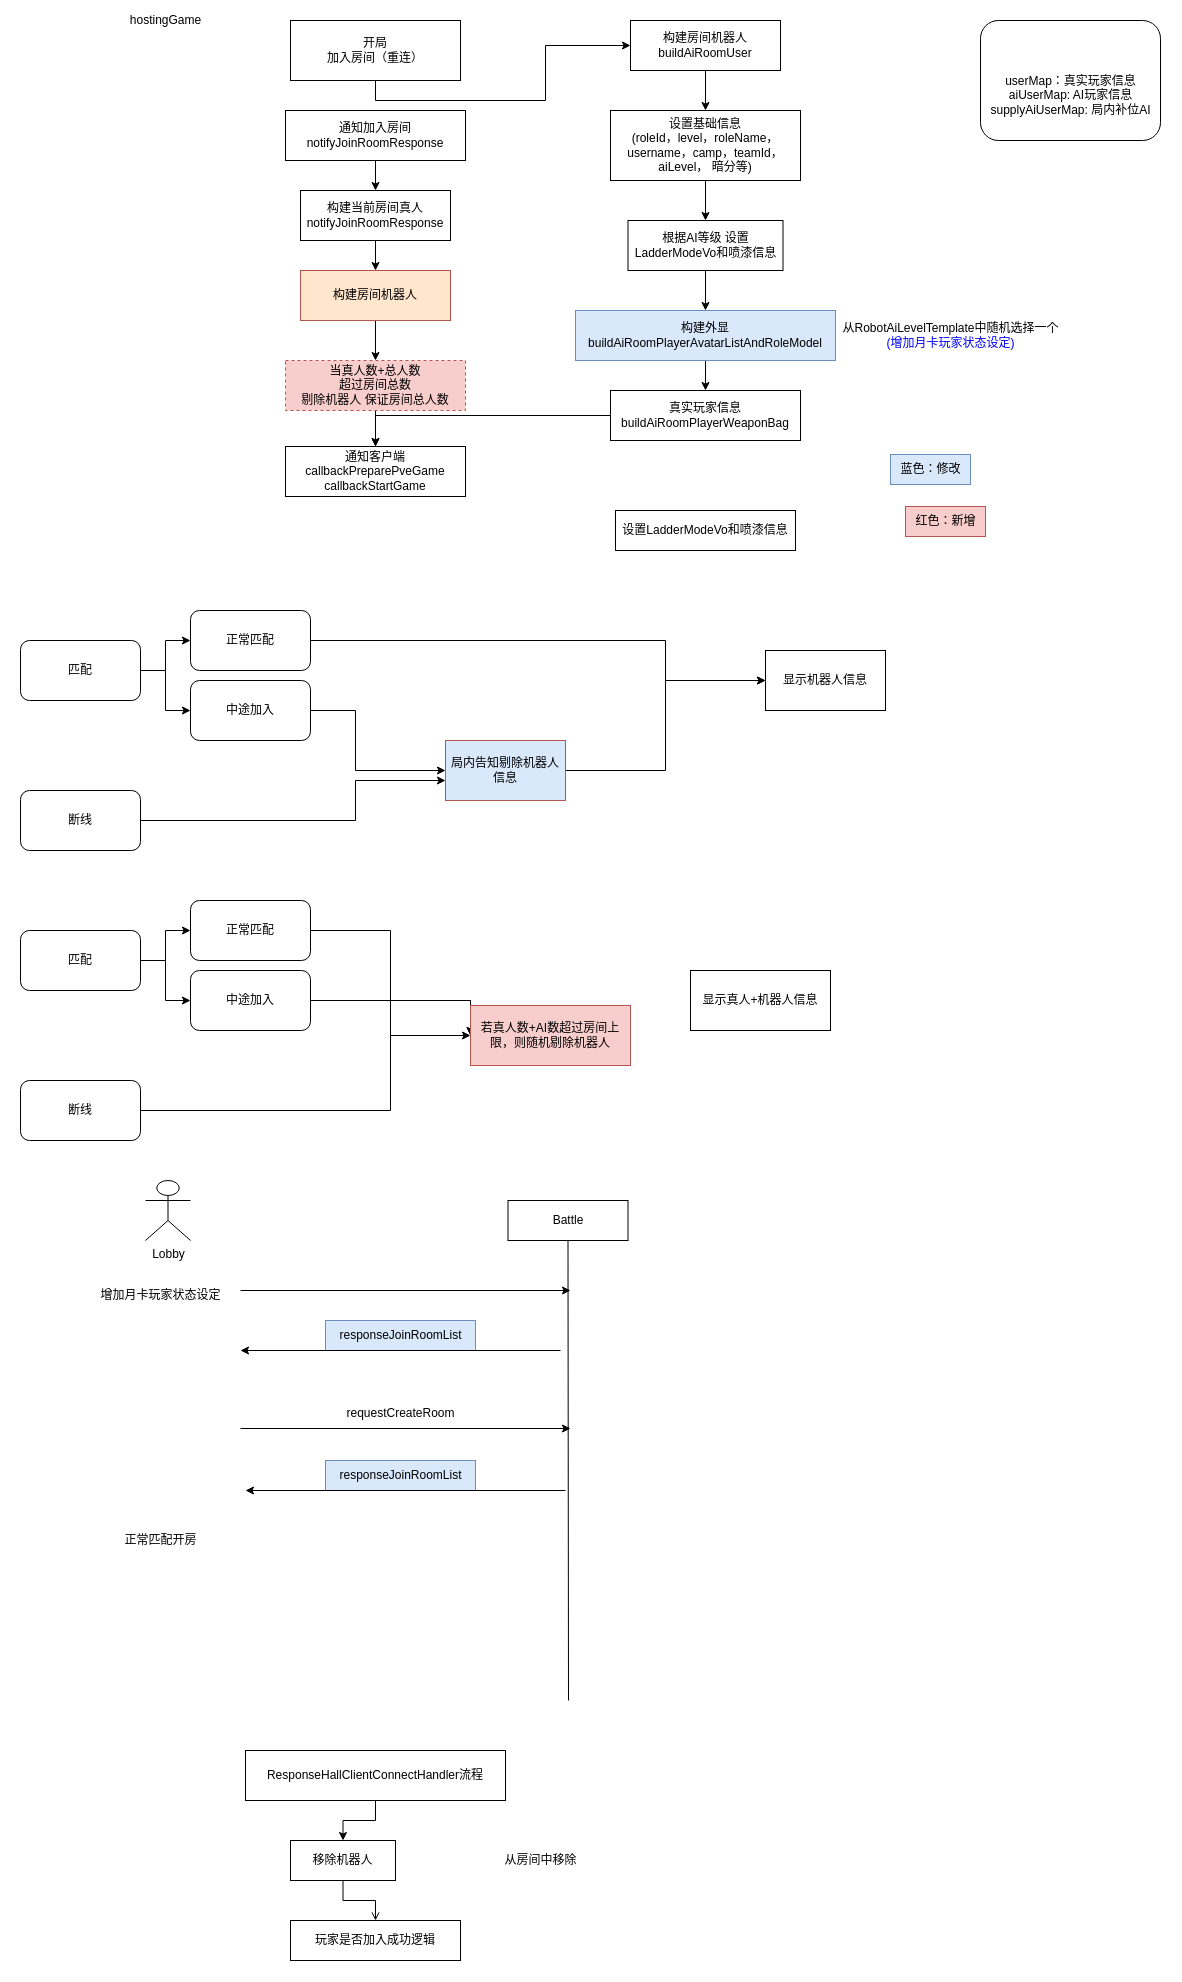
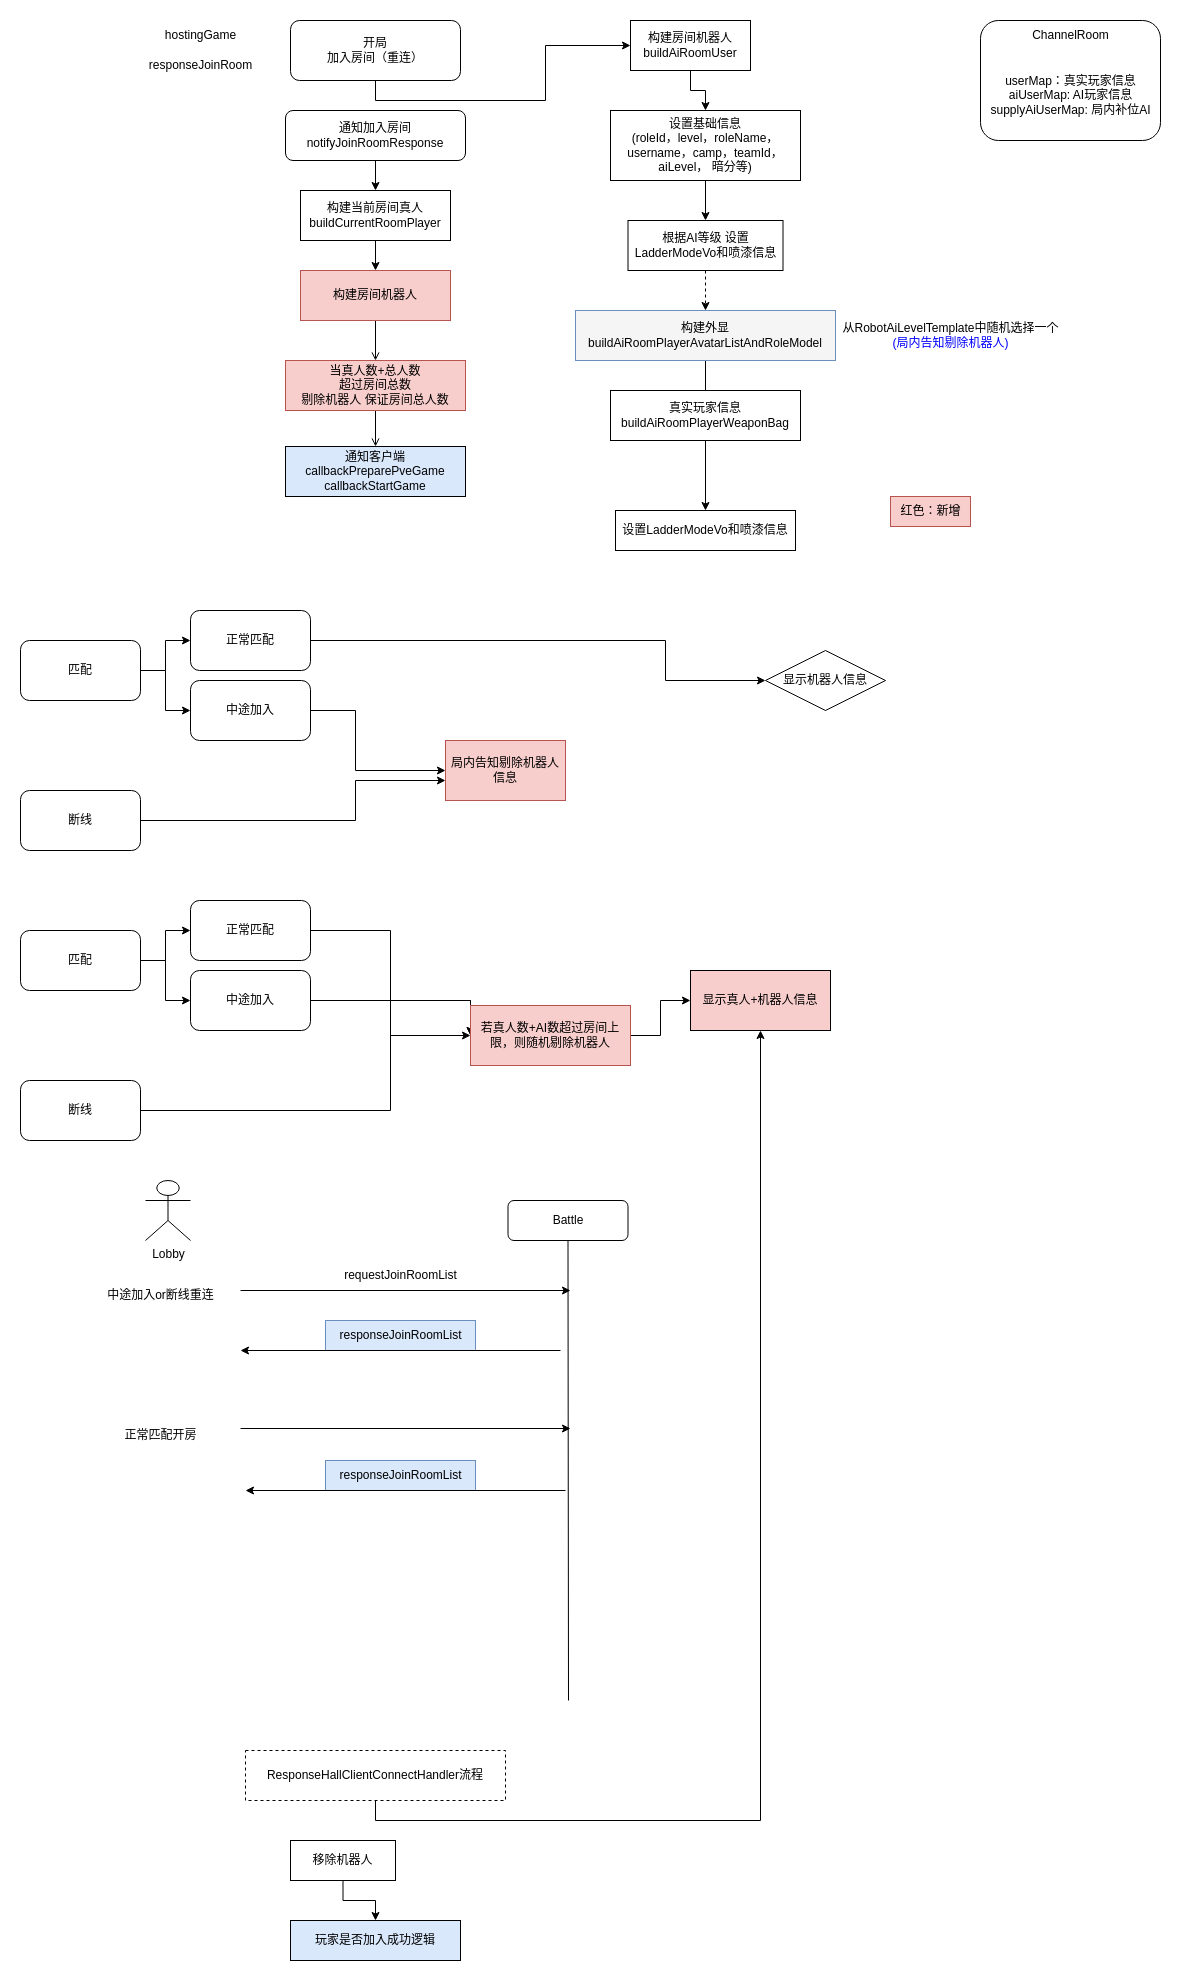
(166, 21) -> (201, 36)
none -> (1071, 36)
(706, 46) -> (691, 46)
(376, 51) -> (376, 51)
none -> (201, 66)
(376, 136) -> (376, 136)
(376, 216) -> (376, 216)
(706, 287) -> (706, 287)
(376, 296) -> (376, 296)
(706, 336) -> (706, 336)
(951, 336) -> (951, 336)
(376, 352) -> (376, 354)
(706, 382) -> (706, 384)
(376, 386) -> (376, 386)
(376, 412) -> (376, 442)
(495, 416) -> (706, 472)
(931, 470) -> none
(376, 472) -> (376, 472)
(946, 522) -> (931, 512)
(826, 681) -> (826, 681)
(506, 771) -> (506, 771)
(660, 771) -> none
(761, 1001) -> (761, 1001)
none -> (661, 1022)
(568, 1221) -> (568, 1221)
none -> (401, 1276)
(161, 1296) -> (161, 1296)
(401, 1414) -> none
(161, 1541) -> (161, 1436)
(376, 1776) -> (376, 1776)
(354, 1821) -> (761, 1623)
(541, 1861) -> none
(376, 1913) -> (376, 1912)
(376, 1941) -> (376, 1941)
